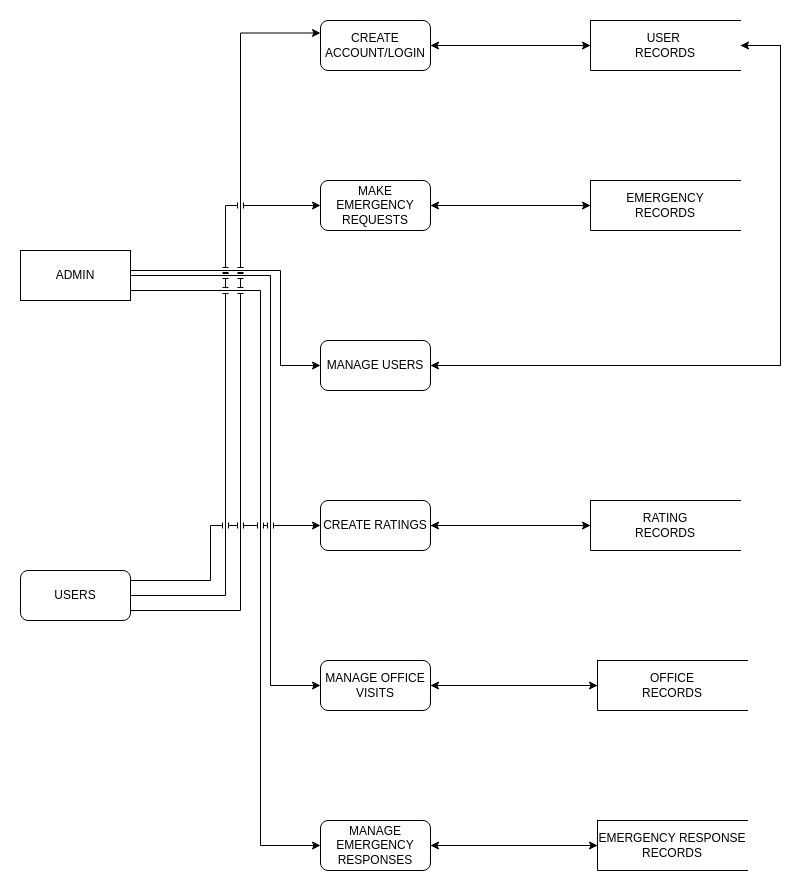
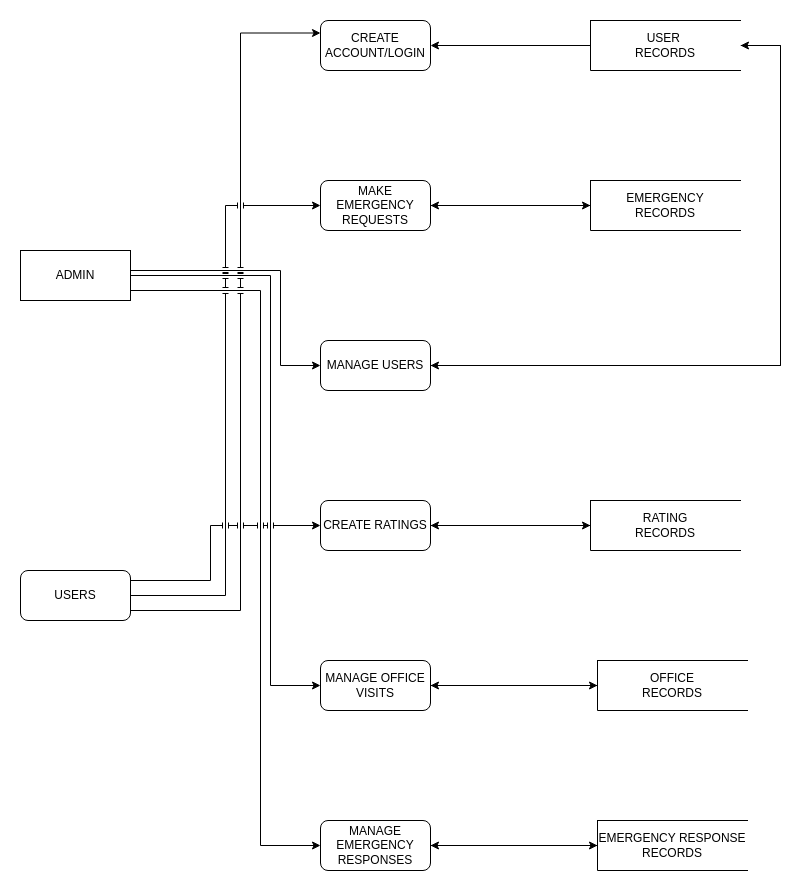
(432, 46) -> none
